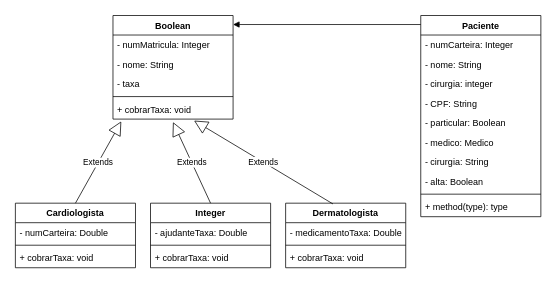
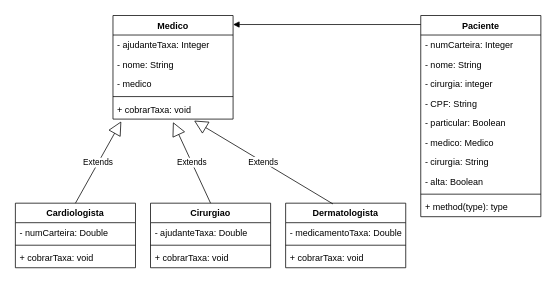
(173, 26) -> (173, 26)
(169, 45) -> (171, 45)
(131, 84) -> (135, 84)
(210, 213) -> (210, 213)
